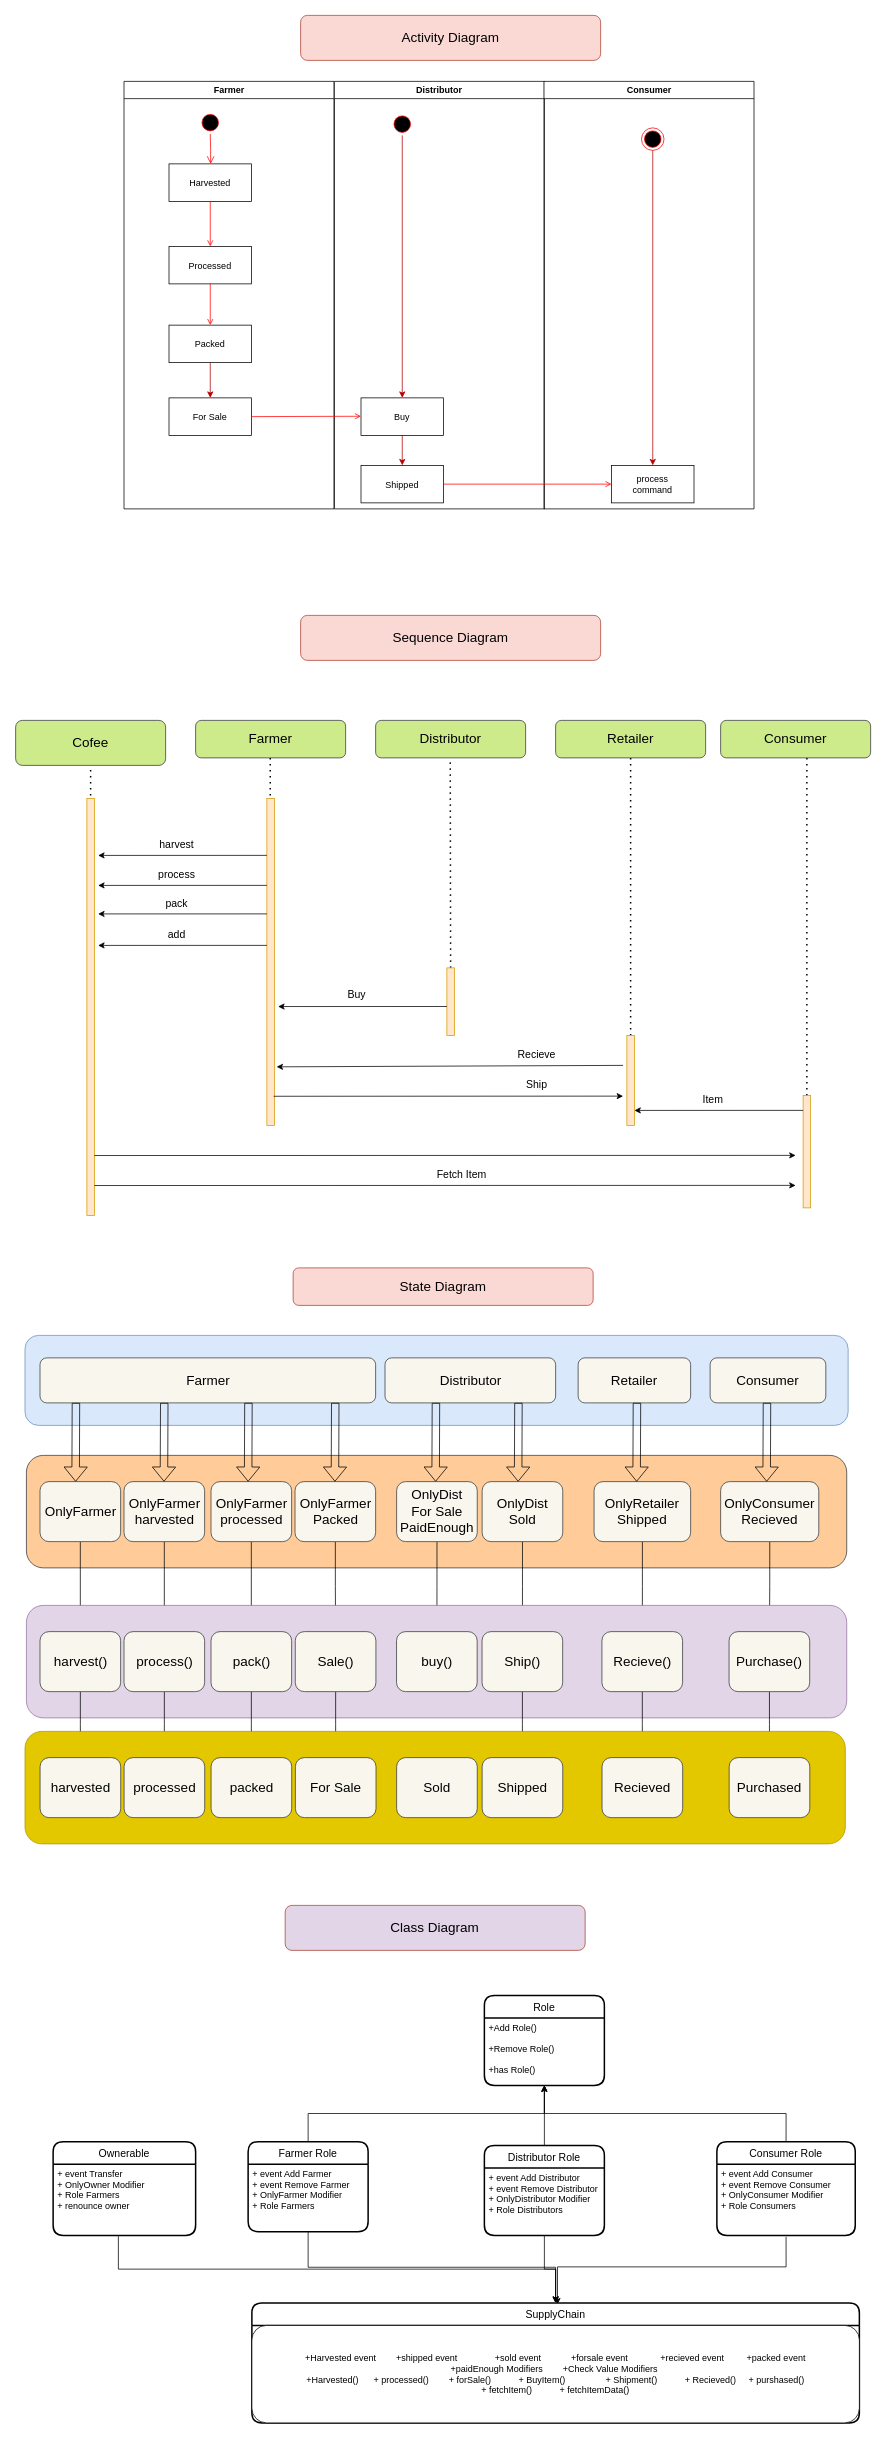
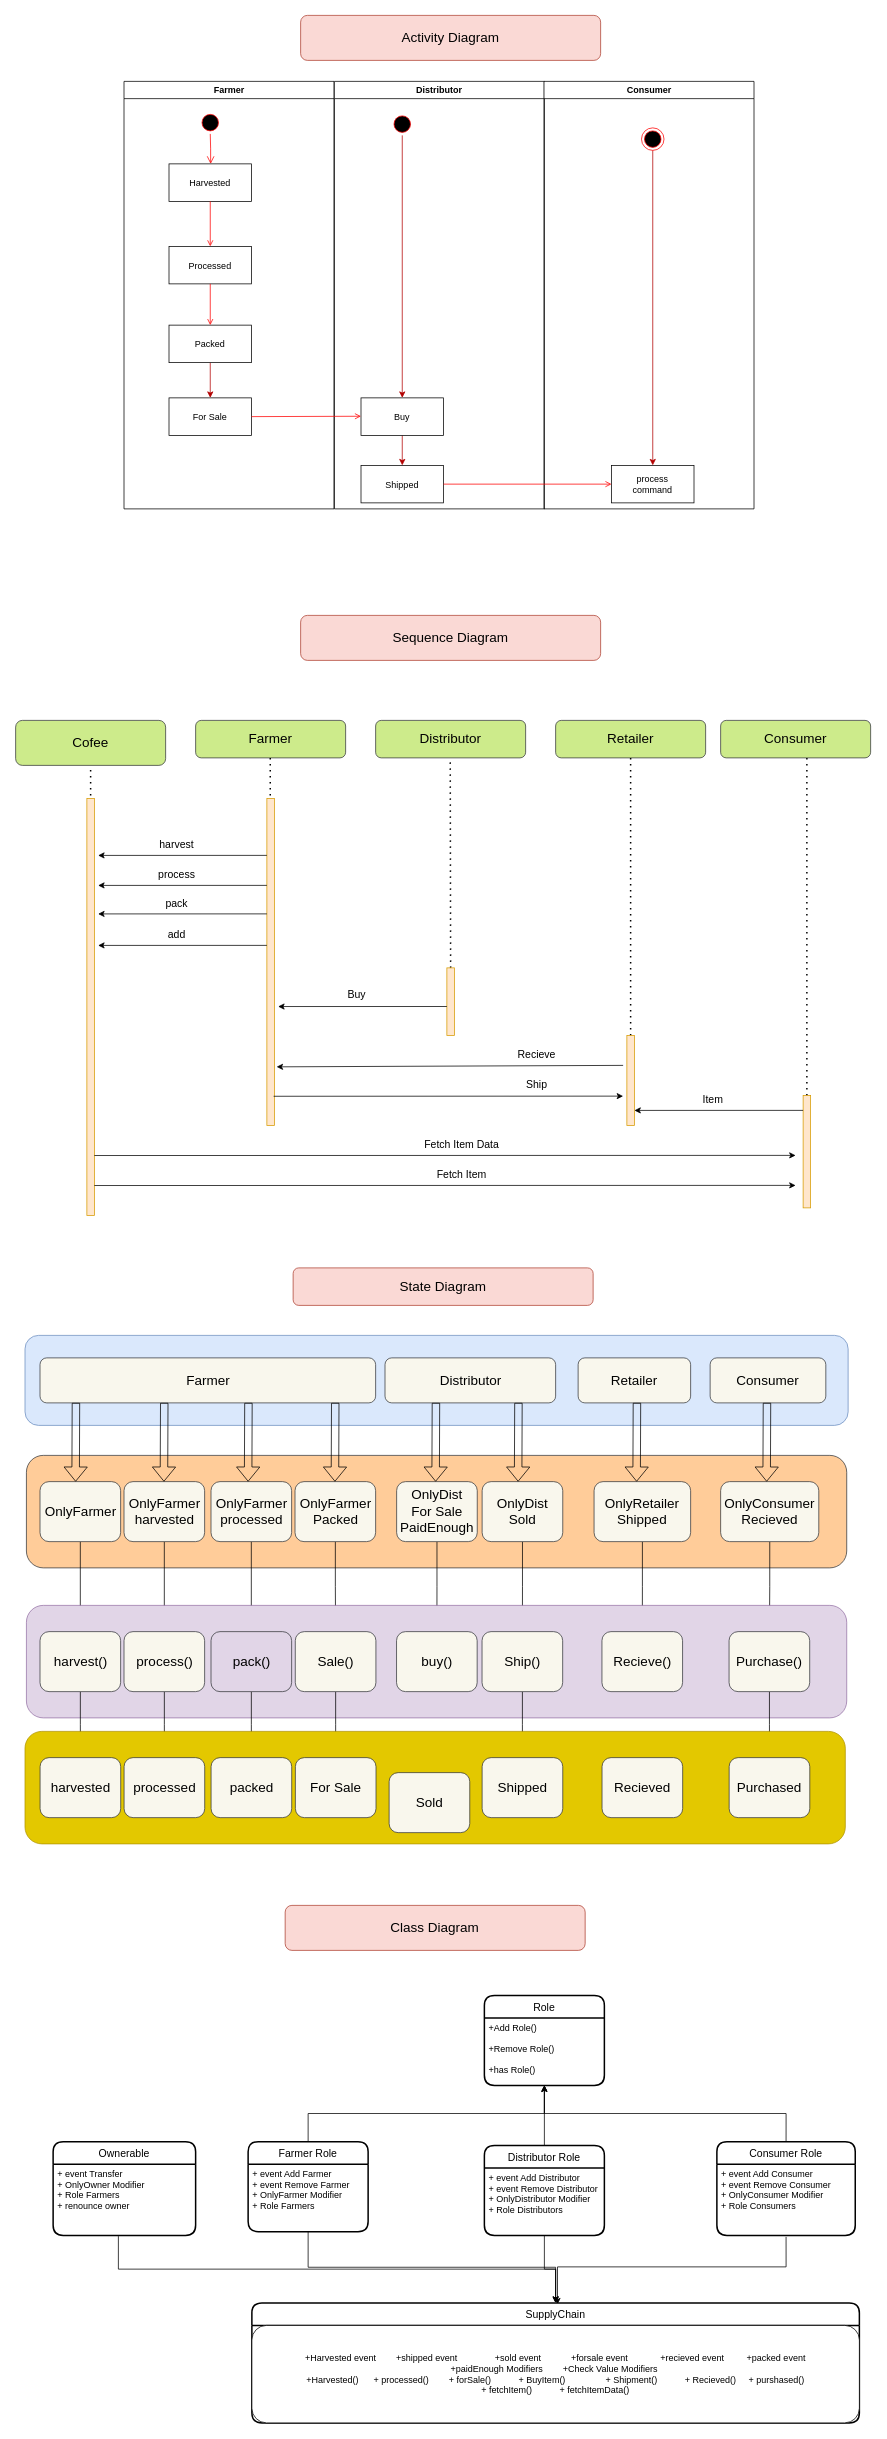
none -> (462, 1144)
(251, 1662) -> (251, 1662)
(642, 1712) -> none
(437, 1788) -> (429, 1803)
(435, 1928) -> (435, 1928)
